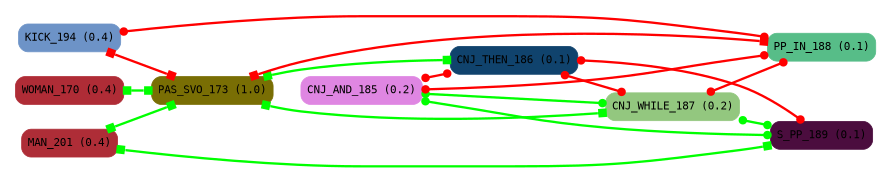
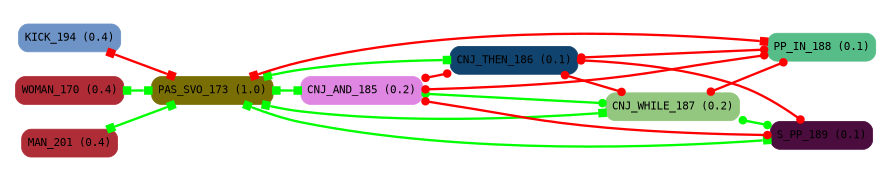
(444, 16) -> (673, 54)
none -> (287, 91)
(596, 127) -> (596, 127)
(444, 166) -> (505, 145)
